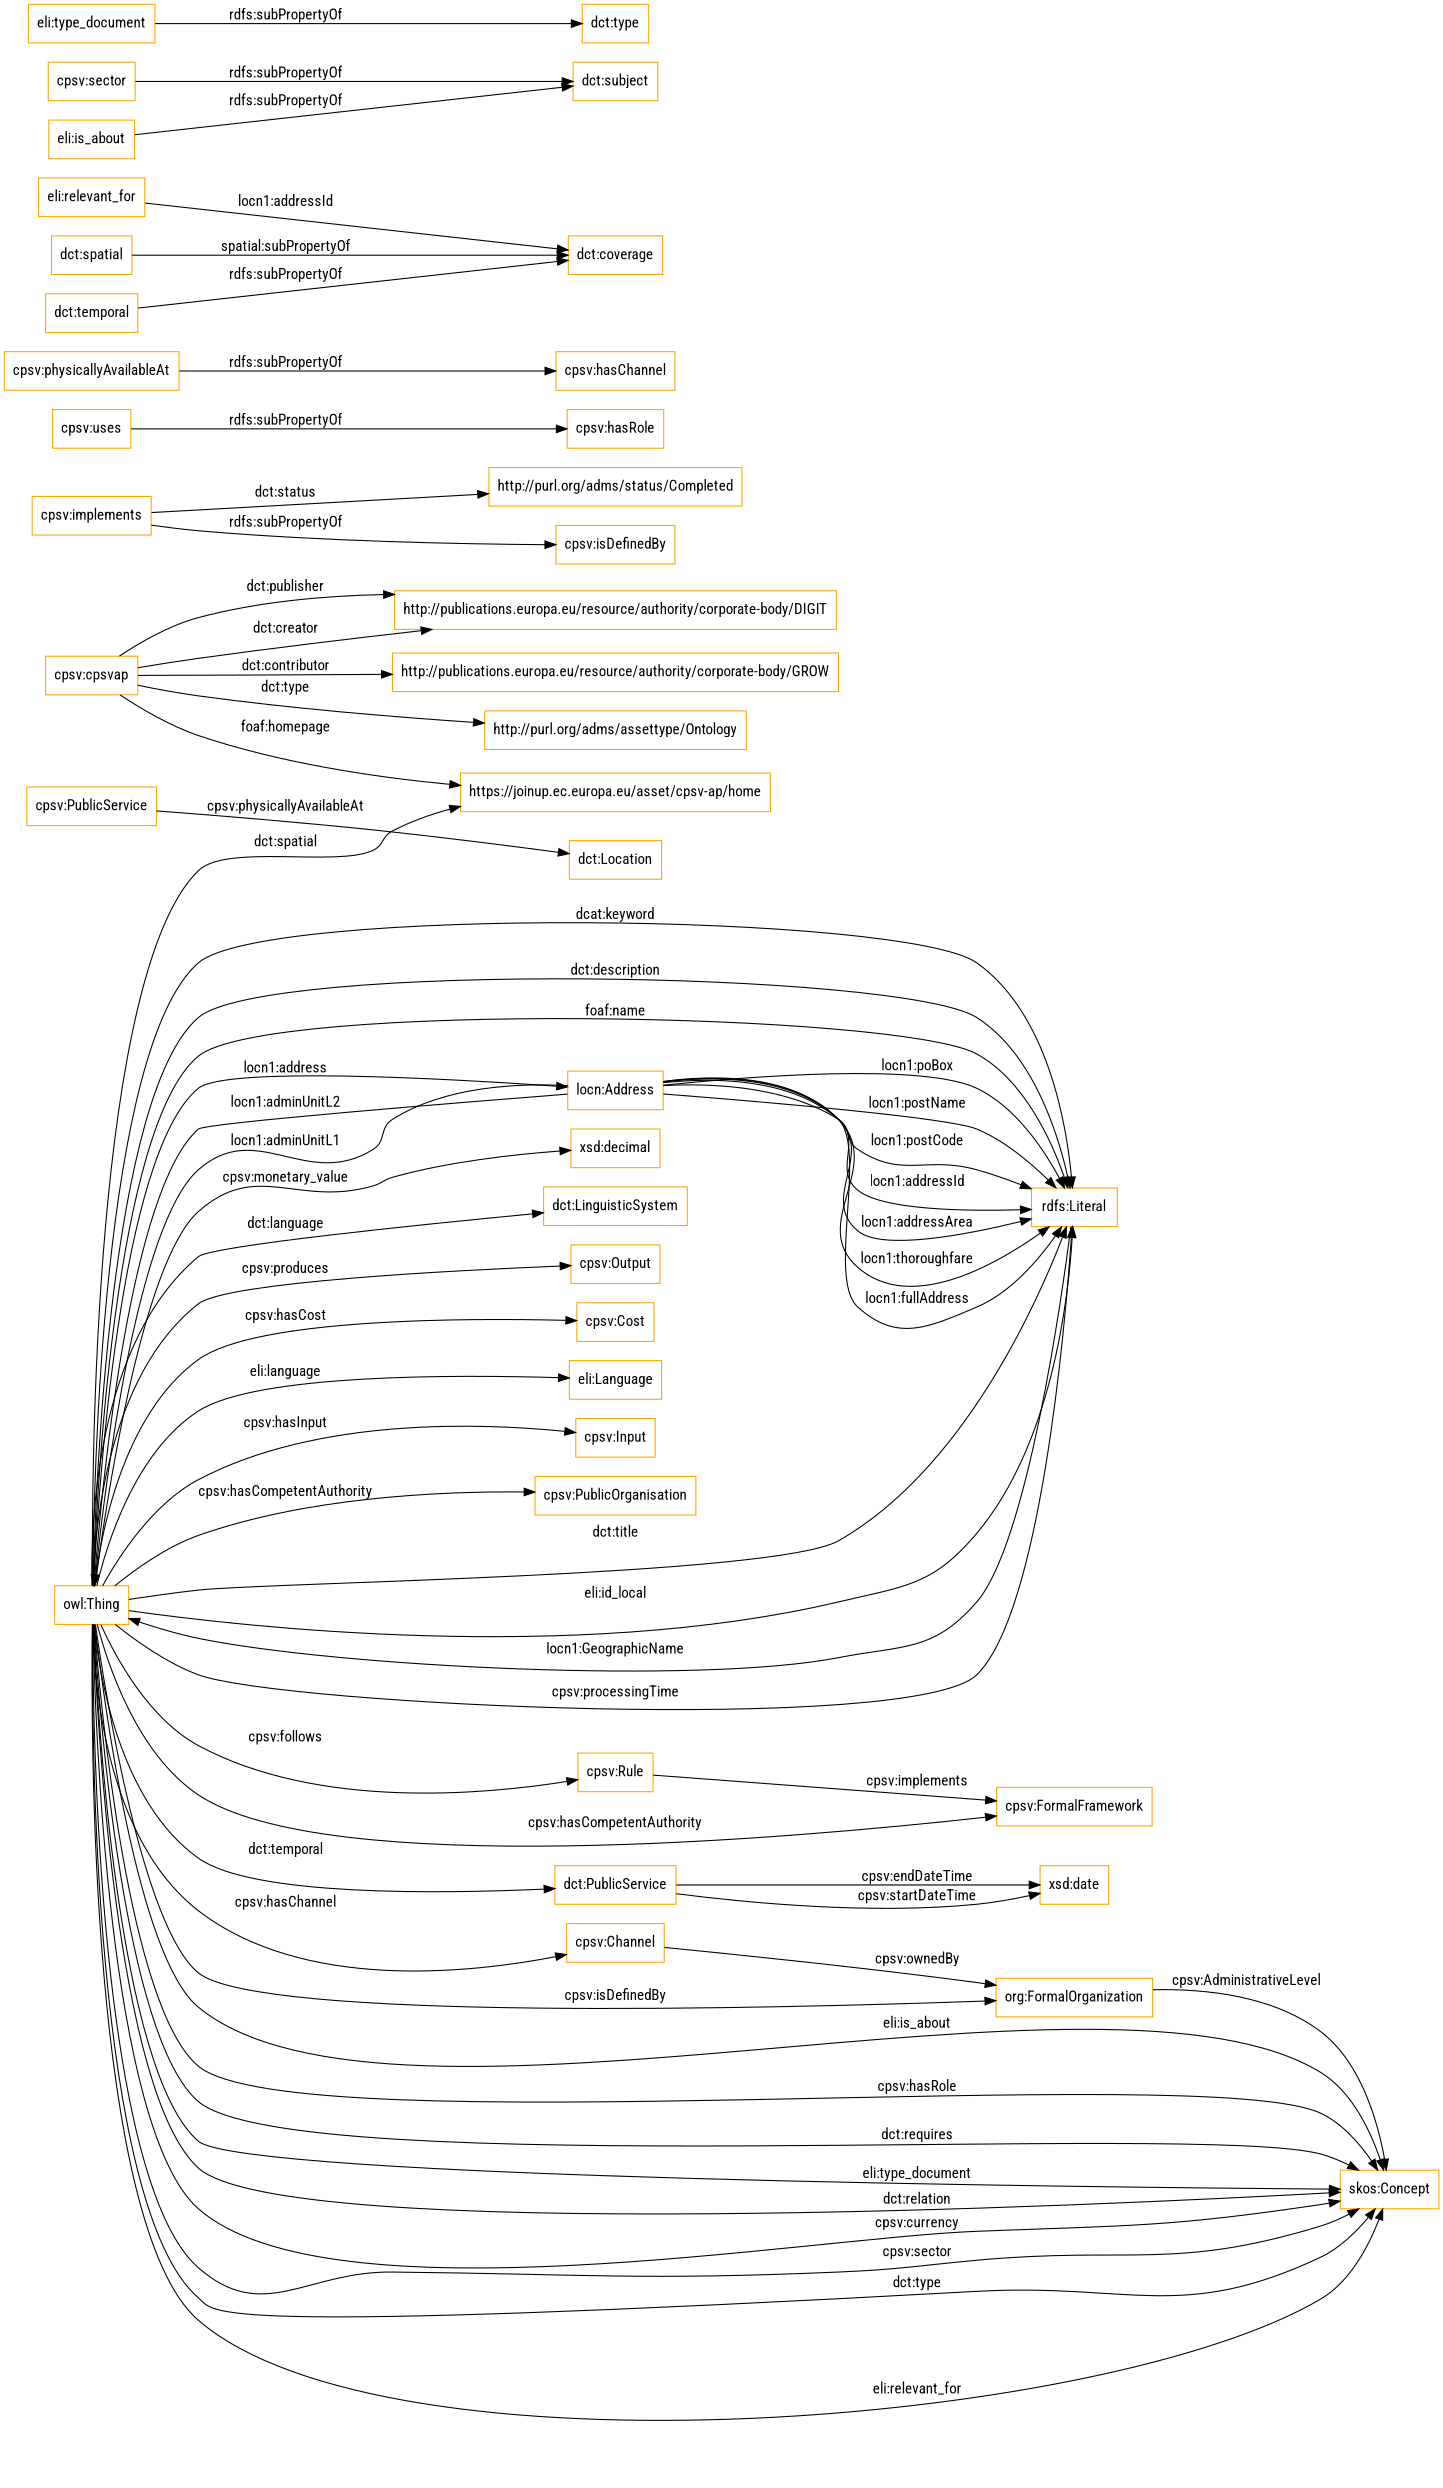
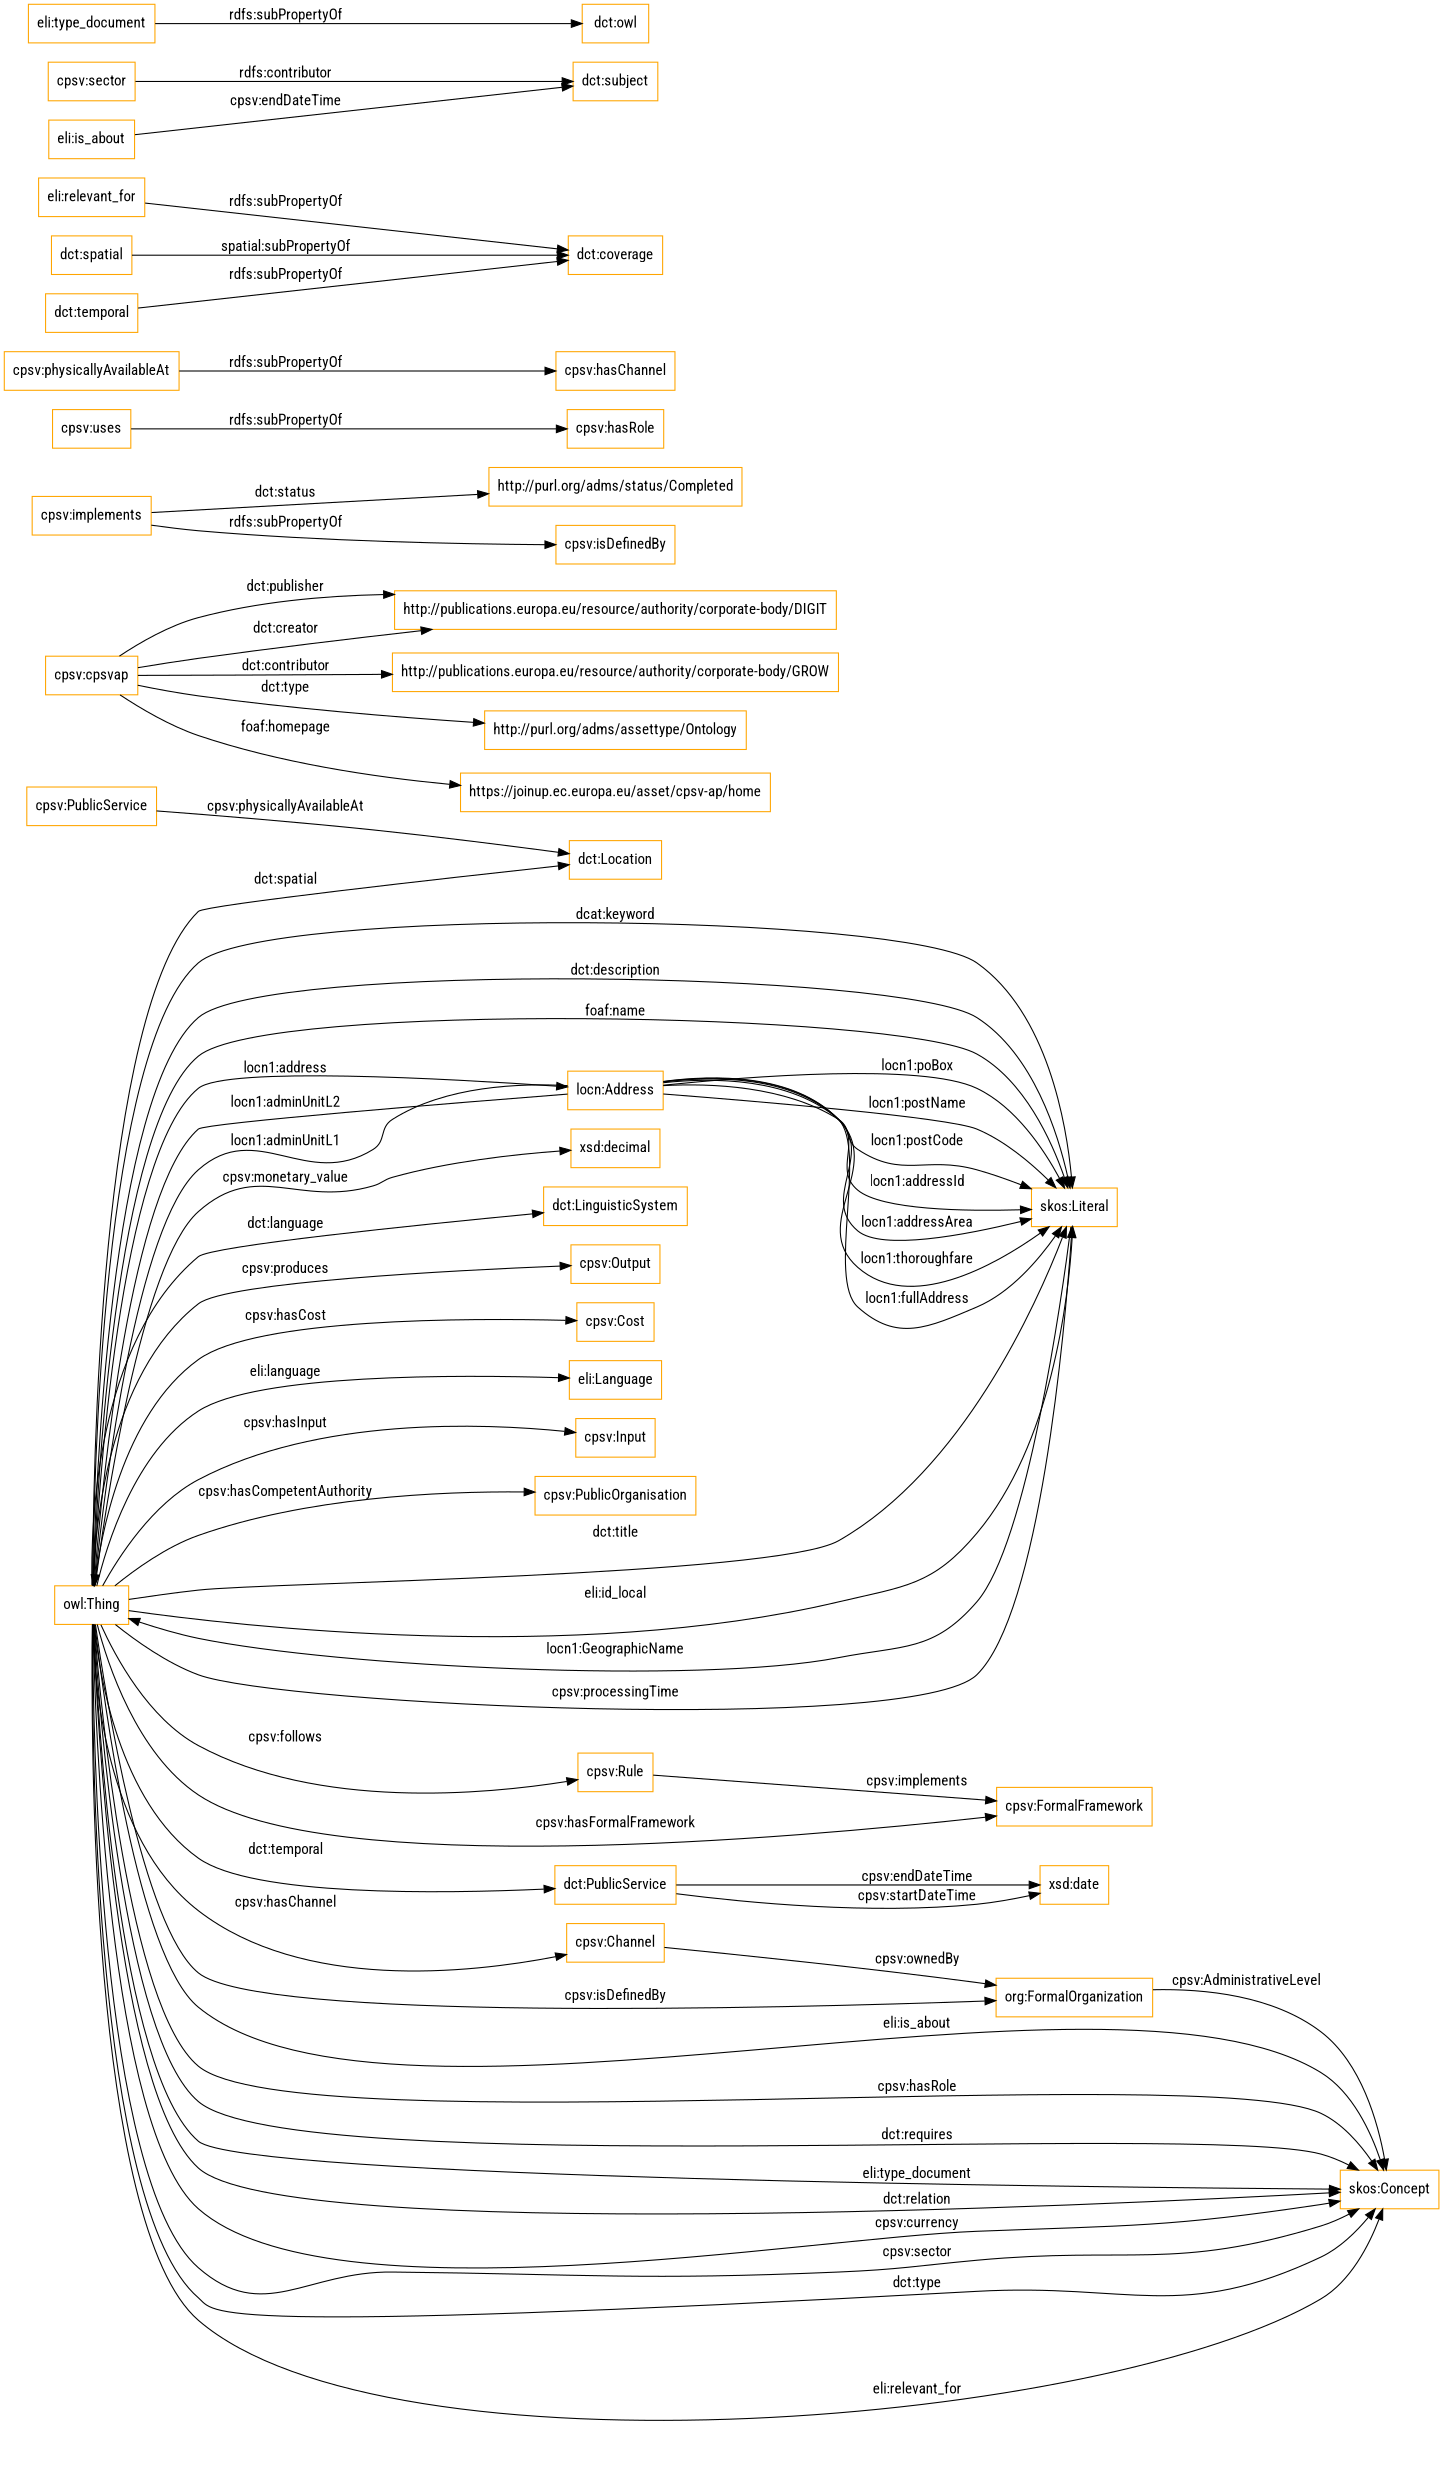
(615, 24) -> (615, 24)
(286, 73) -> (286, 73)
(286, 101) -> (286, 101)
(286, 202) -> (286, 202)
(123, 1088) -> (136, 1061)
(1074, 1207) -> (1074, 1207)
(615, 1823) -> (615, 1823)
